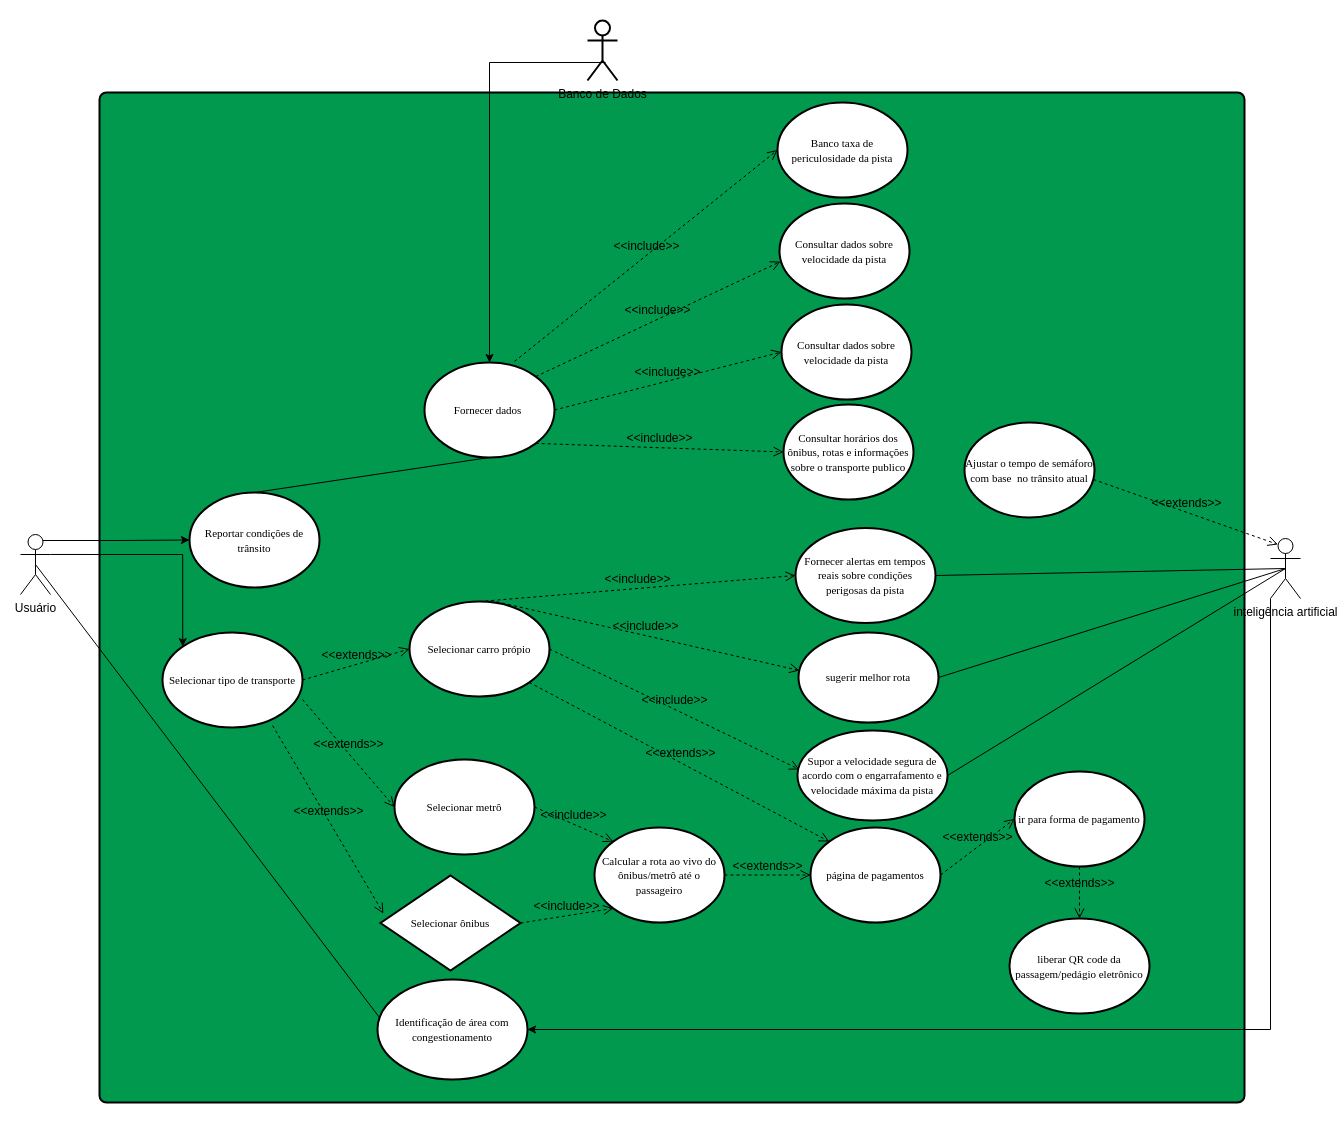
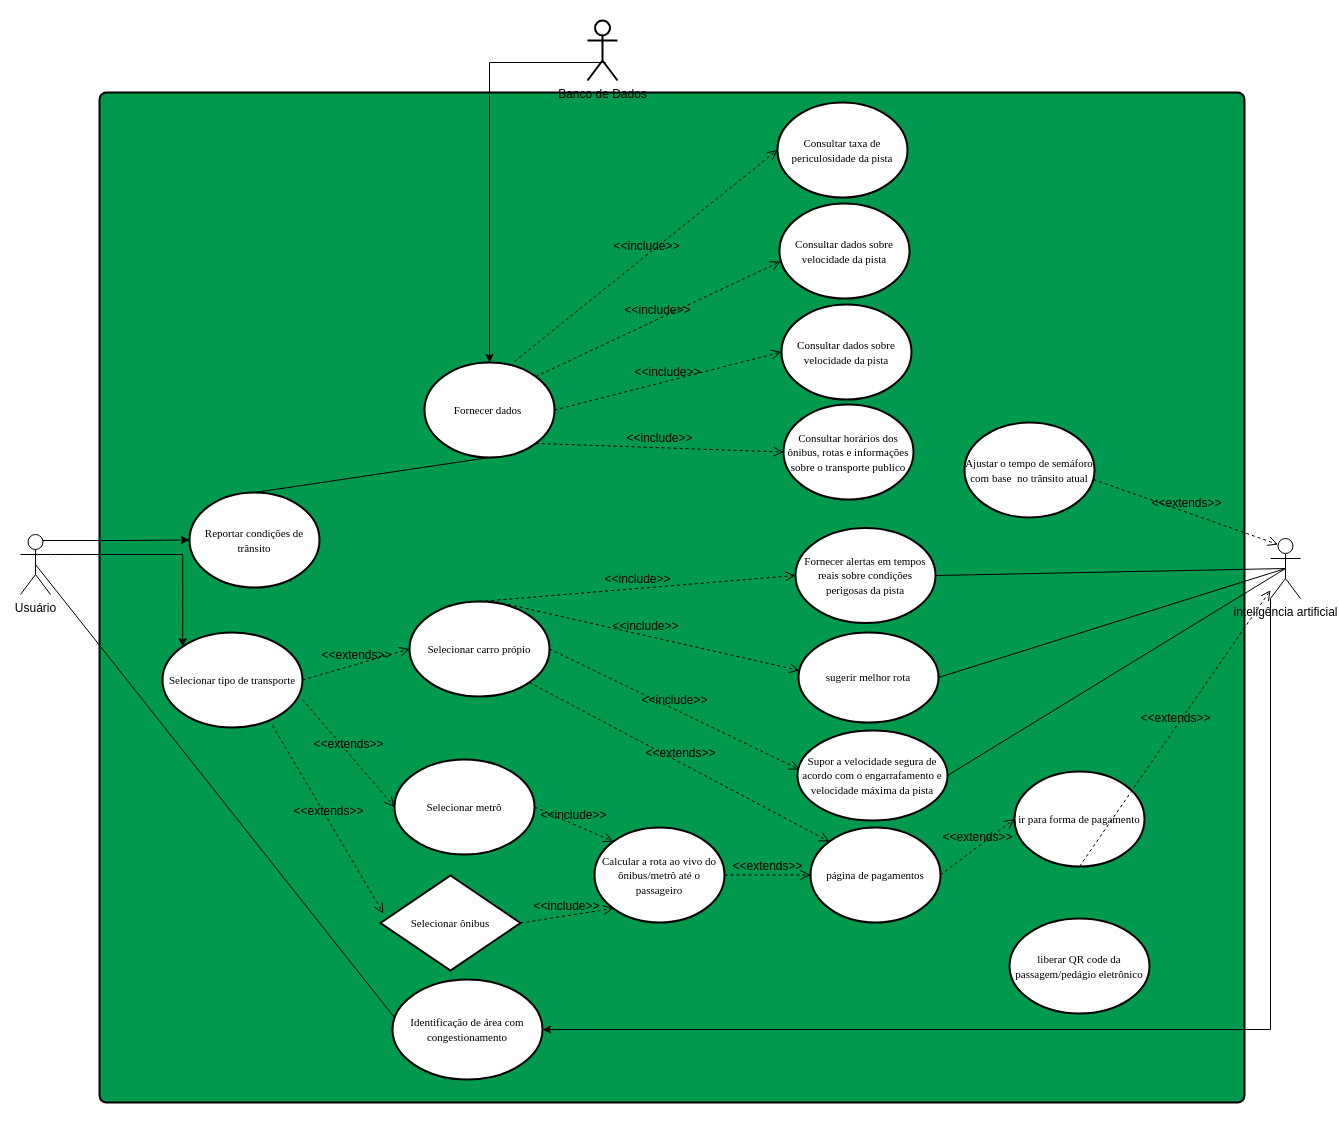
(843, 151) -> (843, 151)
(1080, 891) -> (1108, 825)
(453, 1030) -> (468, 1030)
